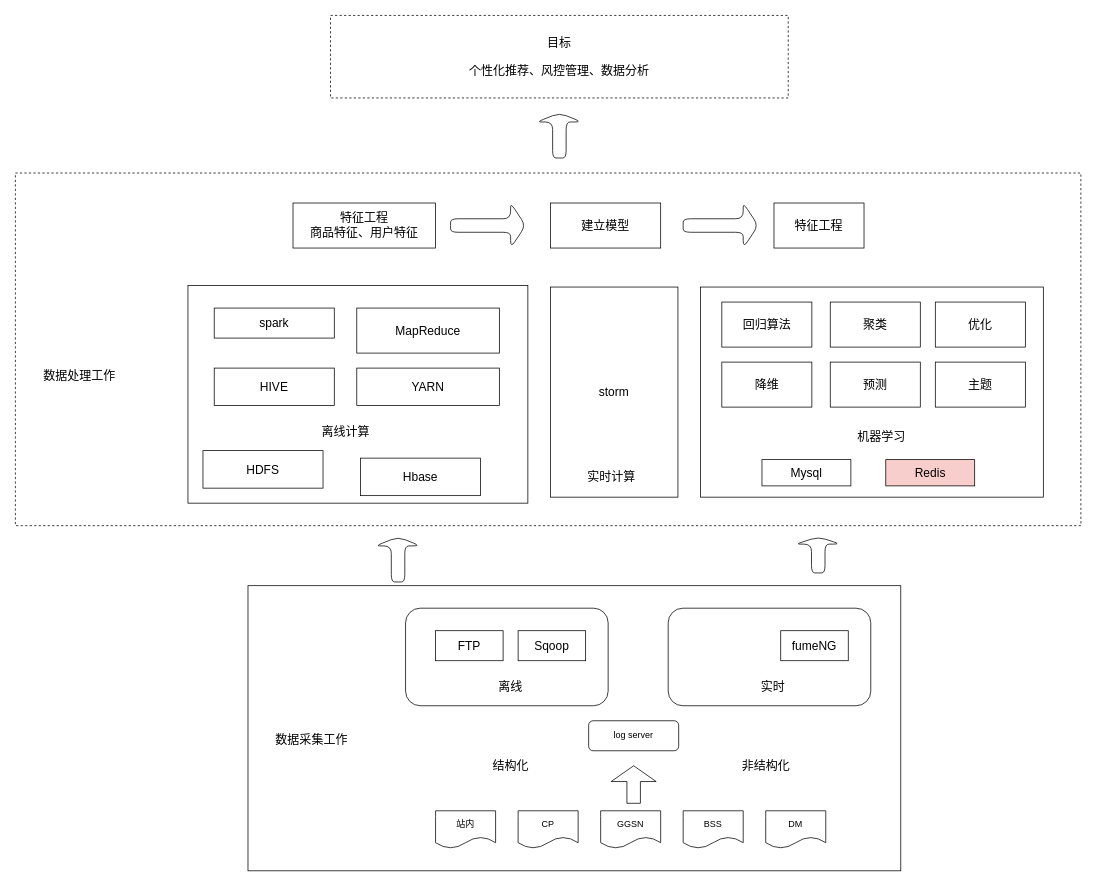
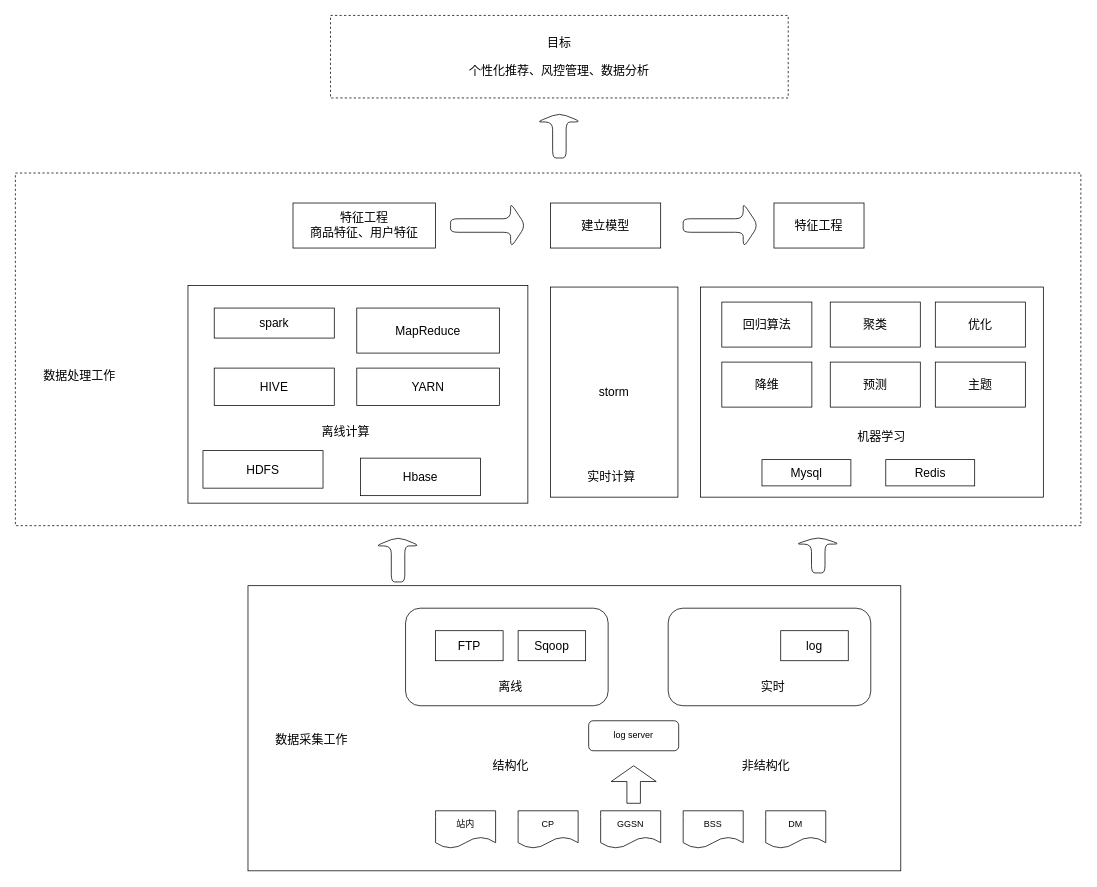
(930, 473) -> (930, 473)
(814, 645) -> (814, 645)
